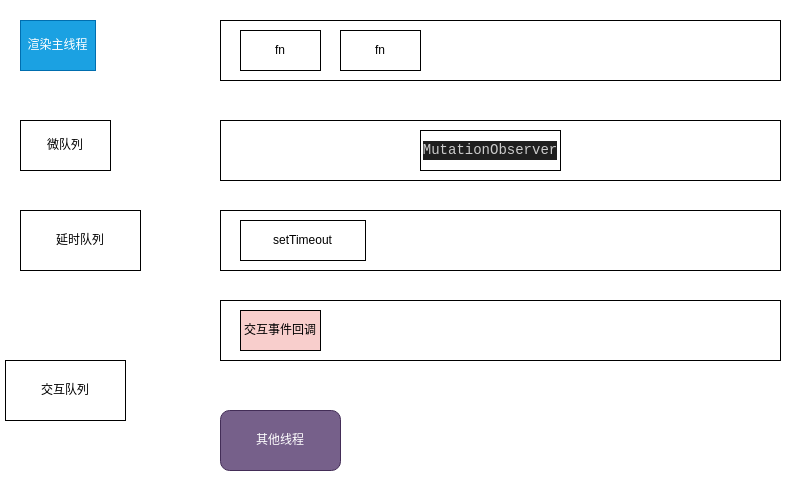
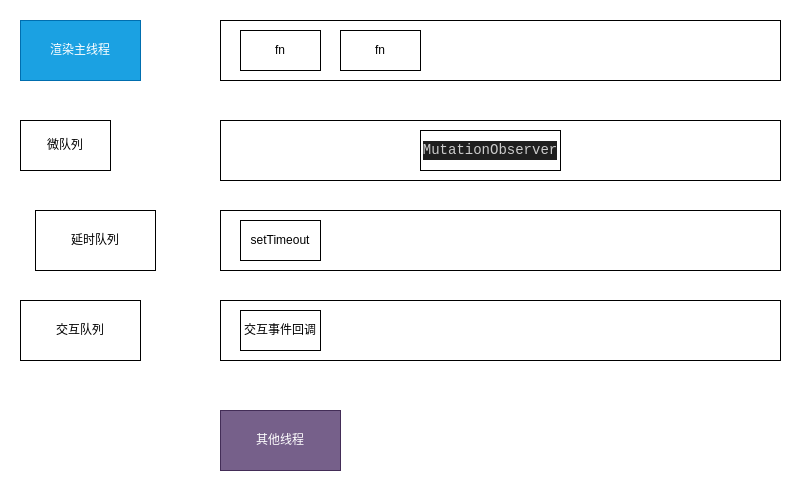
(58, 46) -> (81, 51)
(81, 241) -> (96, 241)
(303, 241) -> (281, 241)
(281, 331) -> (281, 331)
(66, 391) -> (81, 331)
(281, 441) -> (281, 441)
